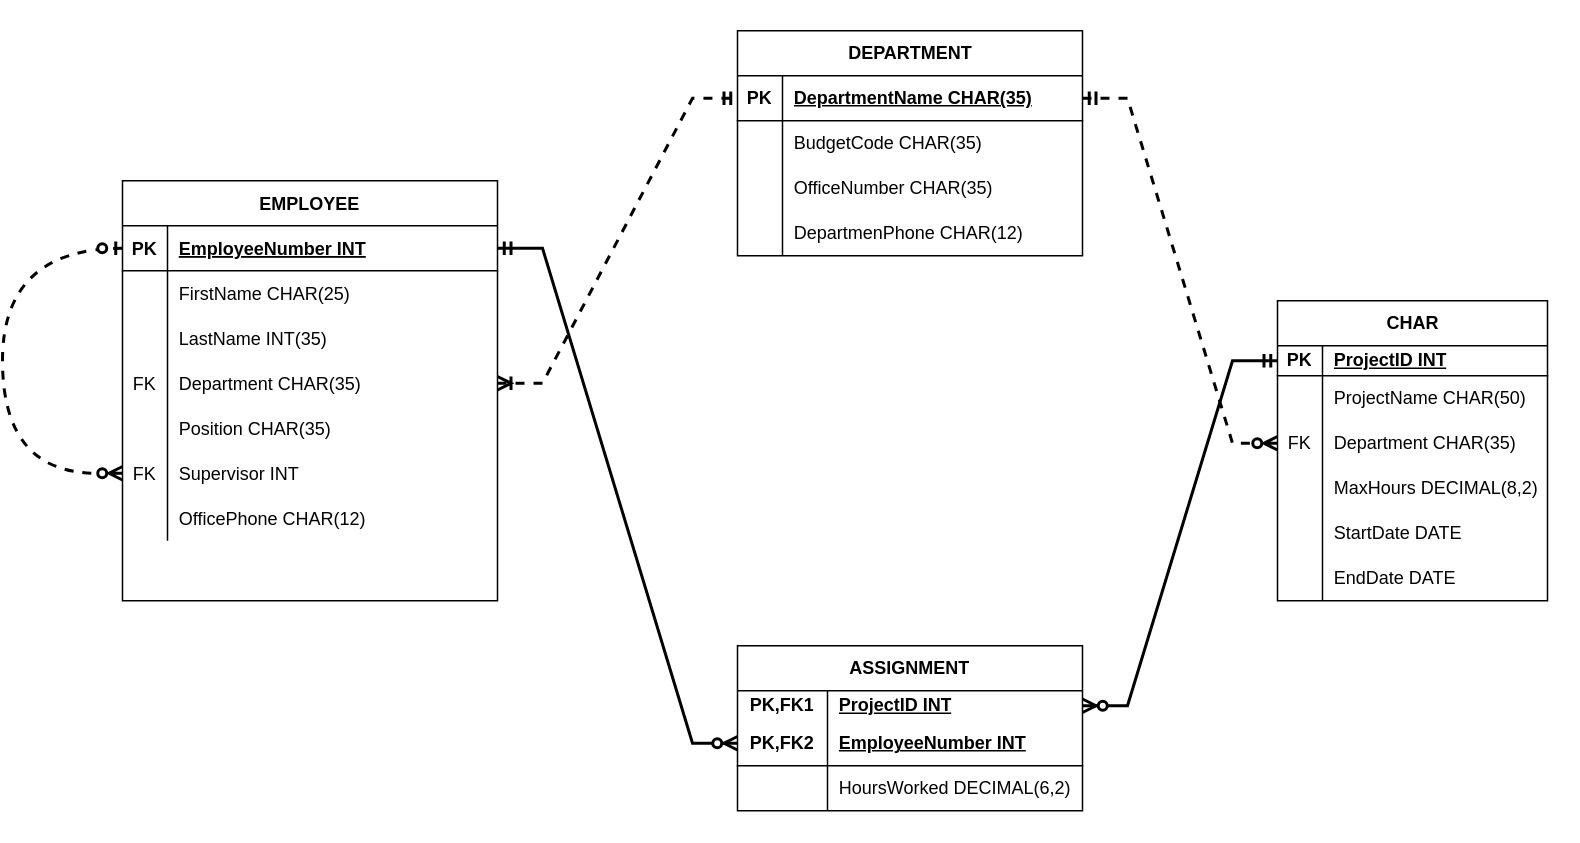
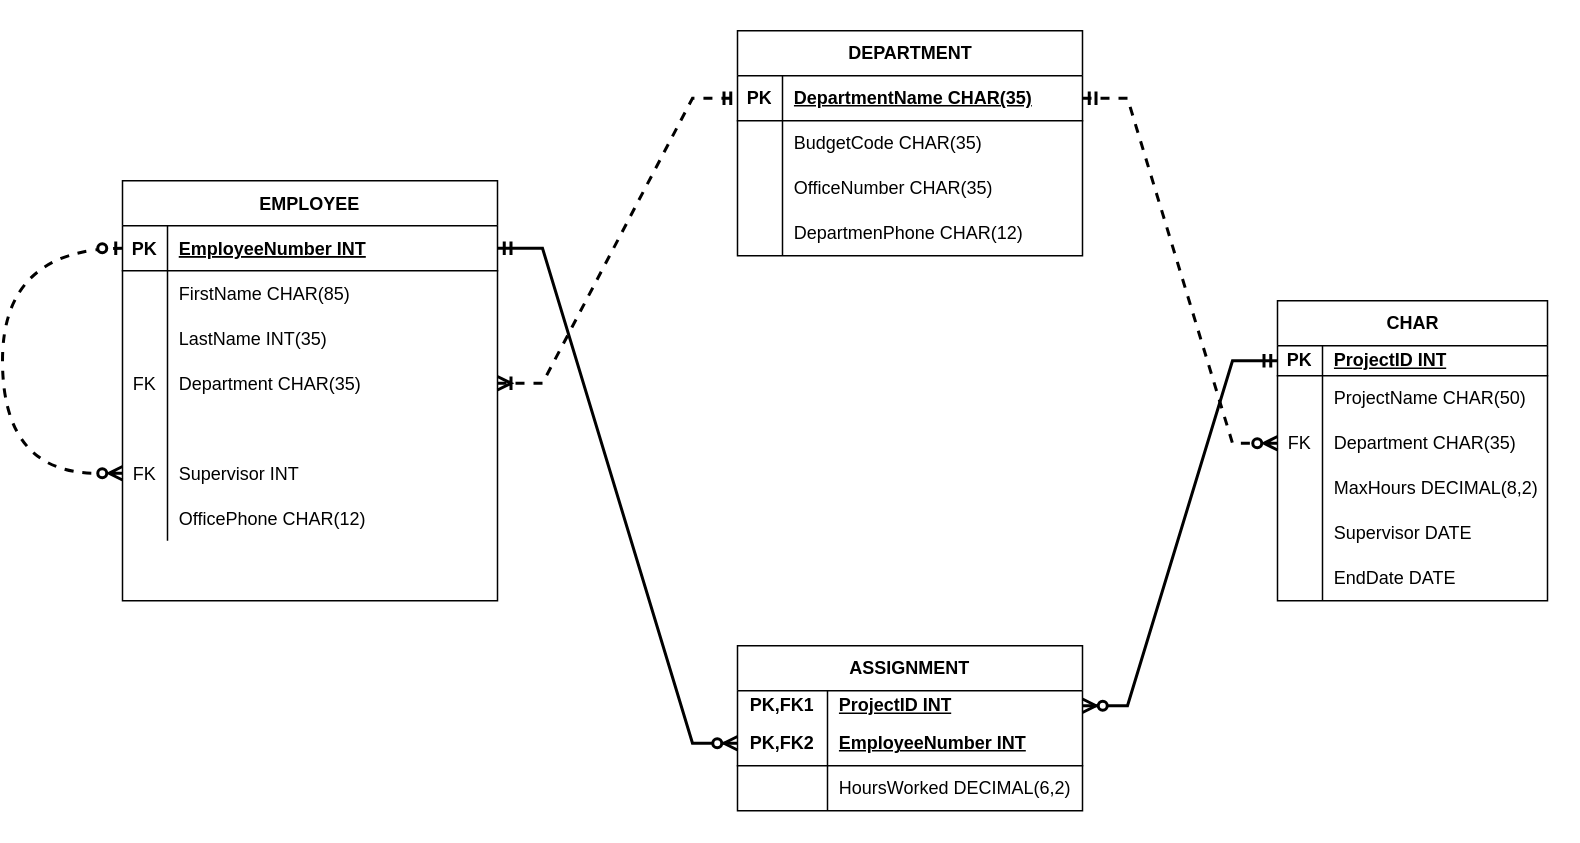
(265, 294) -> (265, 294)
(332, 428) -> none
(1402, 533) -> (1405, 533)
